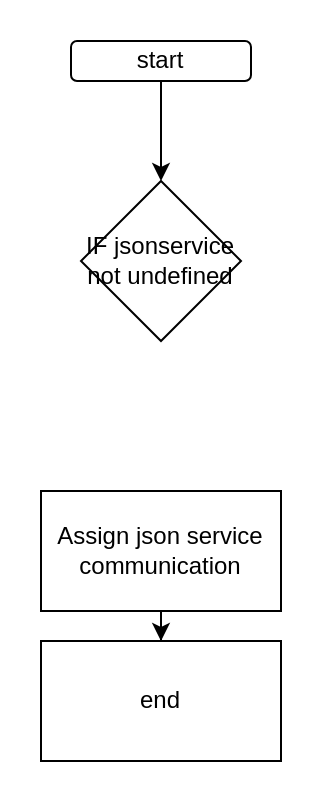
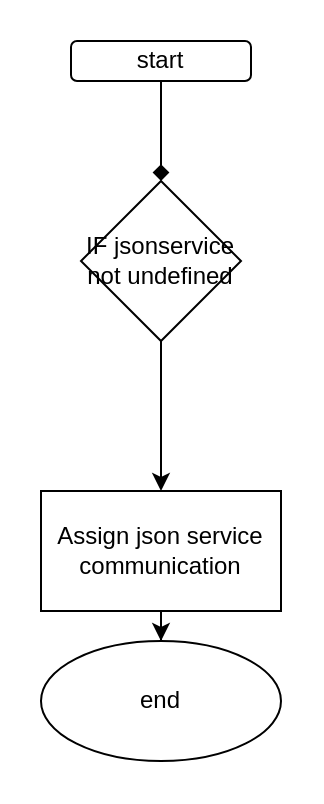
(161, 166) -> (161, 165)
none -> (161, 409)
(161, 701) -> (161, 701)
